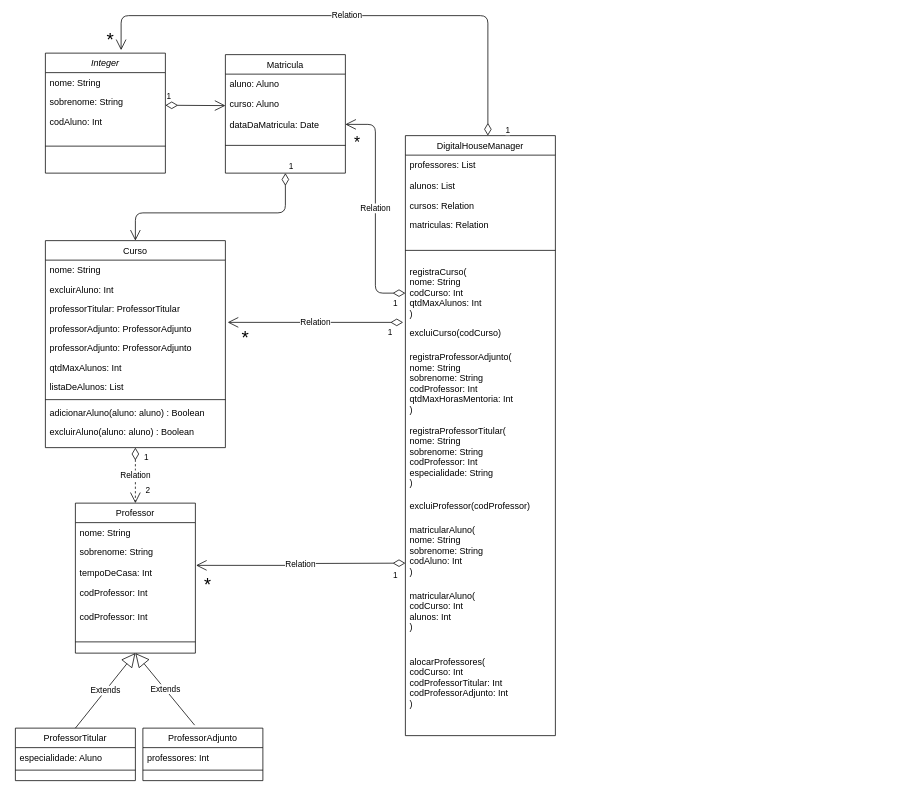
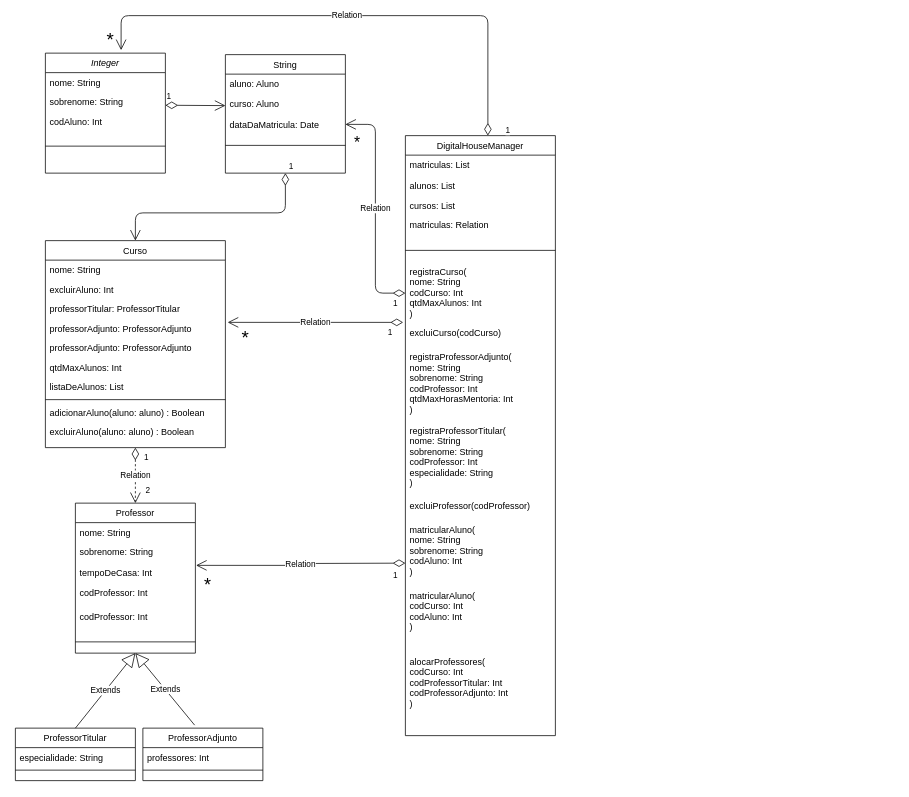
(285, 65) -> (285, 65)
(449, 165) -> (444, 165)
(445, 206) -> (436, 206)
(446, 596) -> (446, 596)
(63, 758) -> (65, 758)
